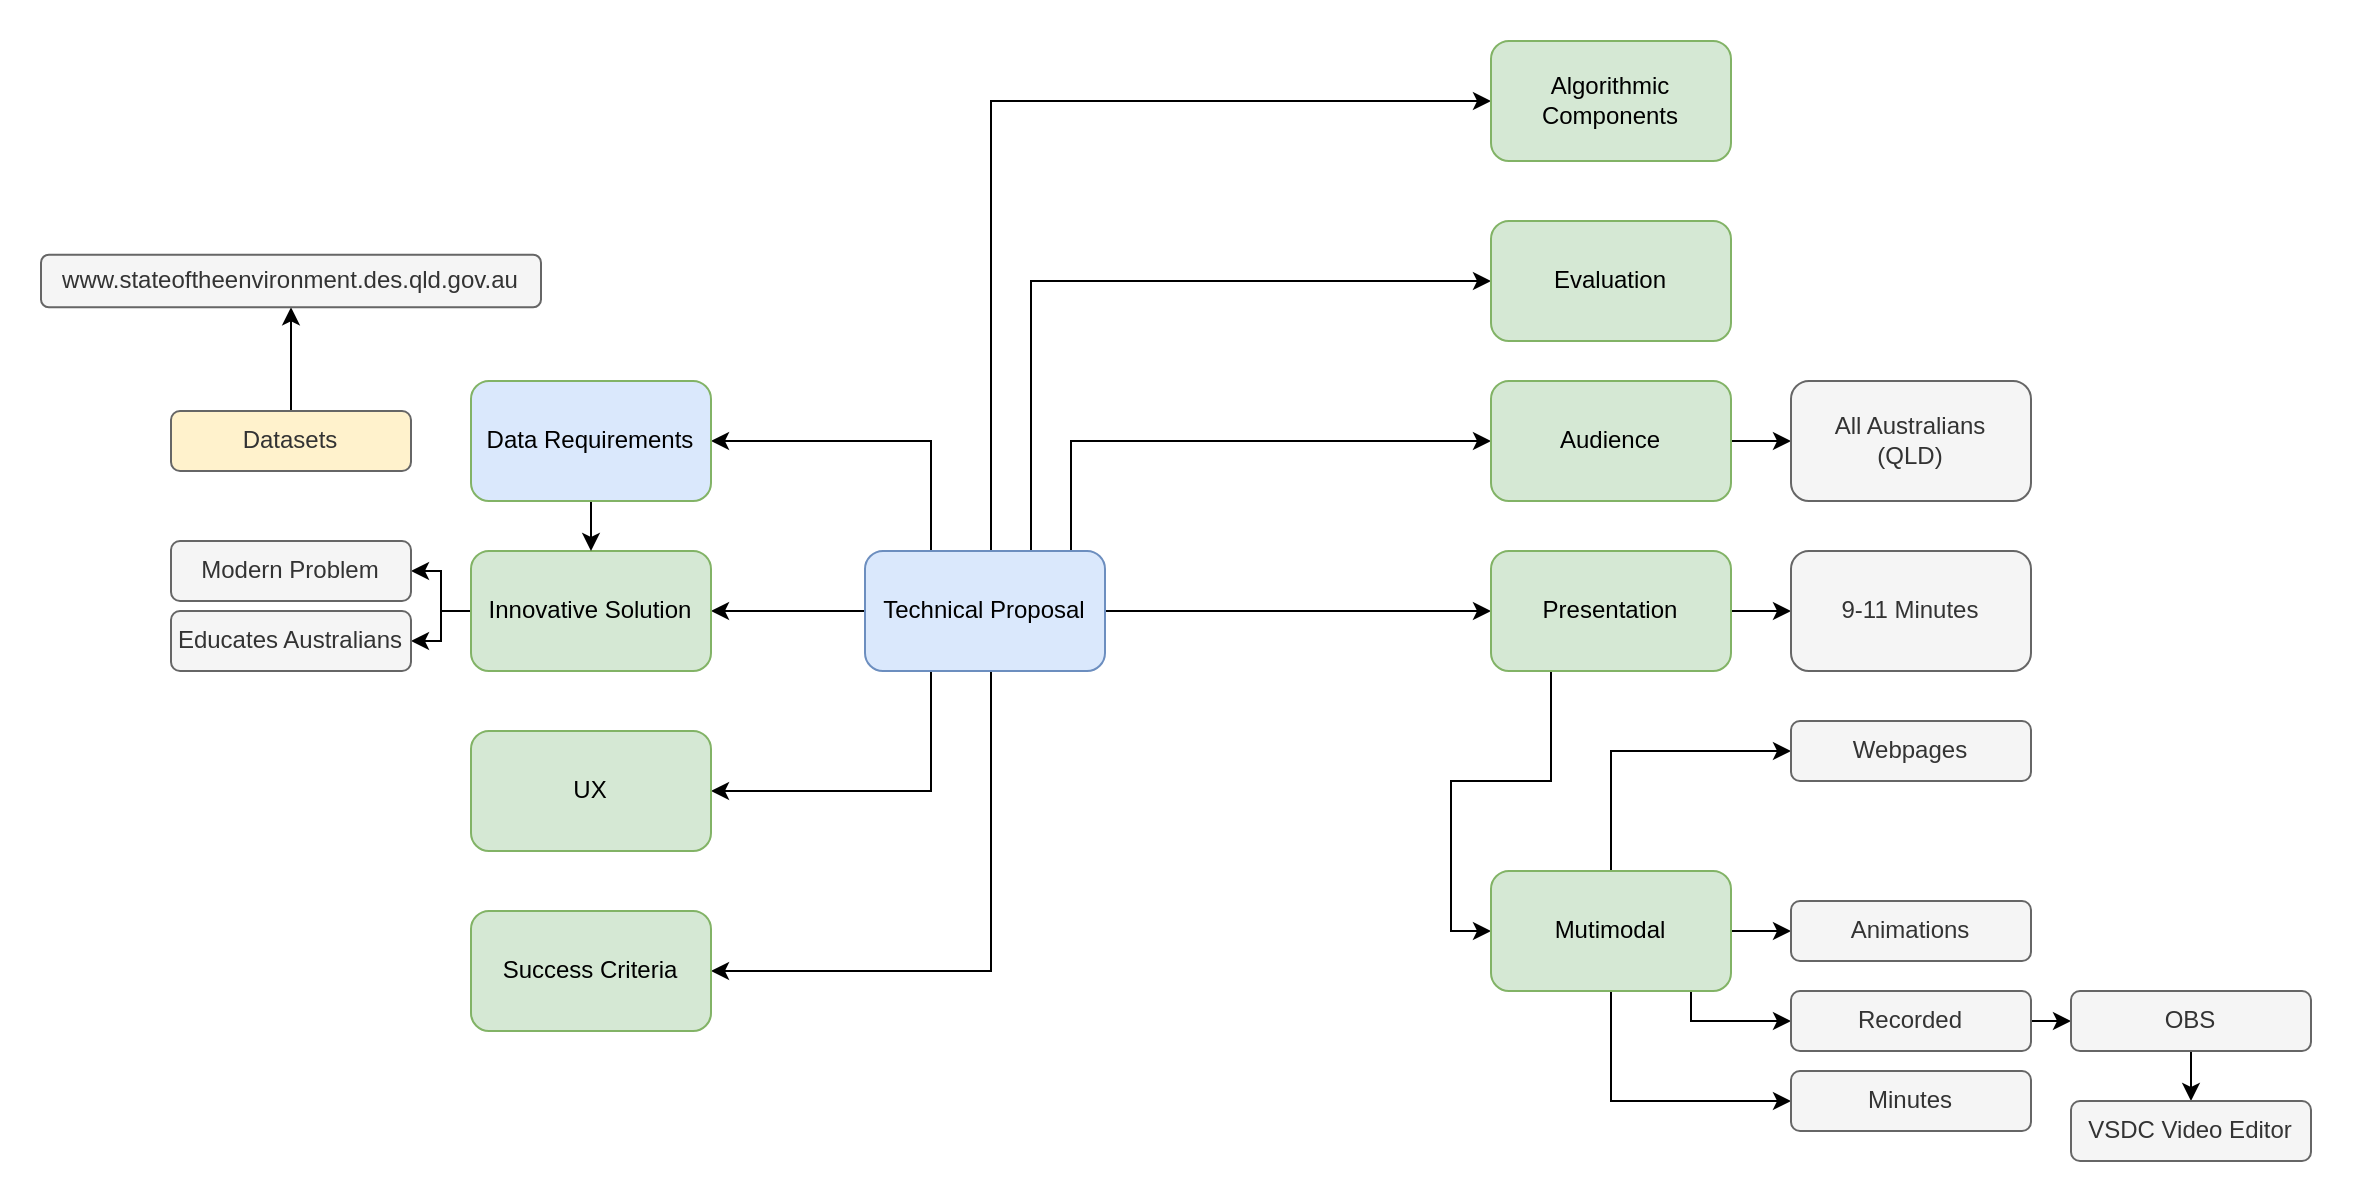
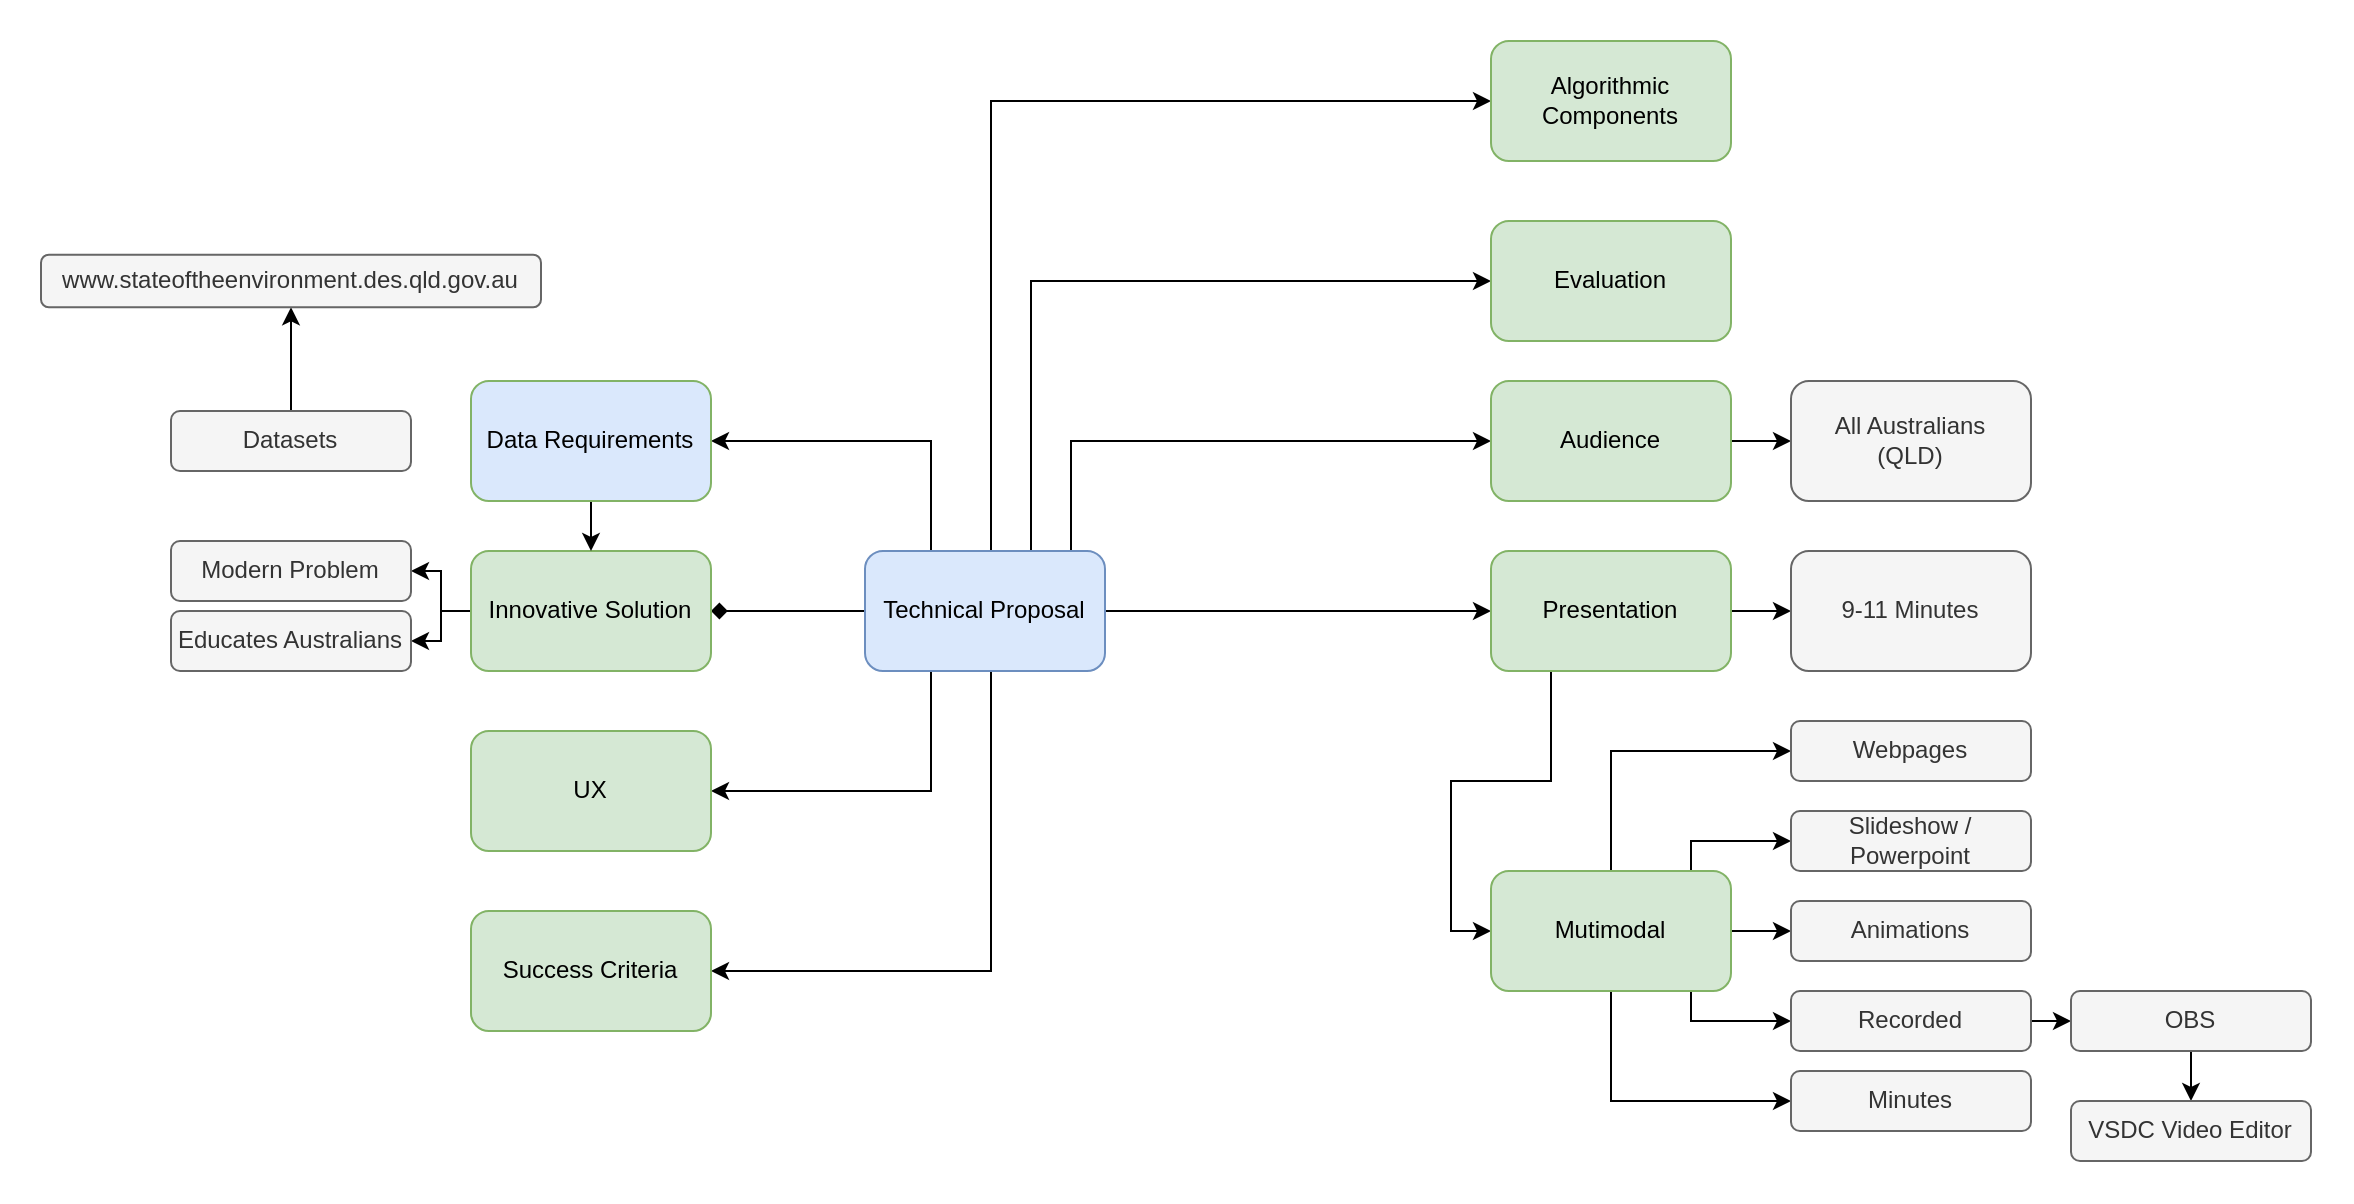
(291, 441) -> (291, 441)
(726, 611) -> (727, 611)
none -> (1719, 841)
none -> (1911, 841)
